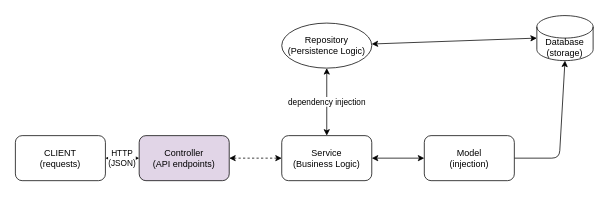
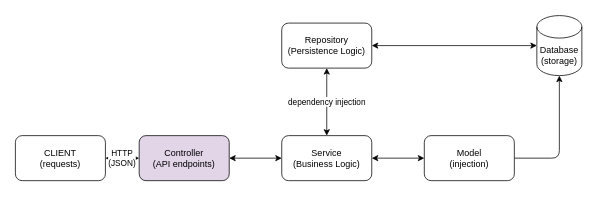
(565, 38) -> (559, 45)
(327, 45) -> (327, 45)
(254, 158) -> (254, 158)
